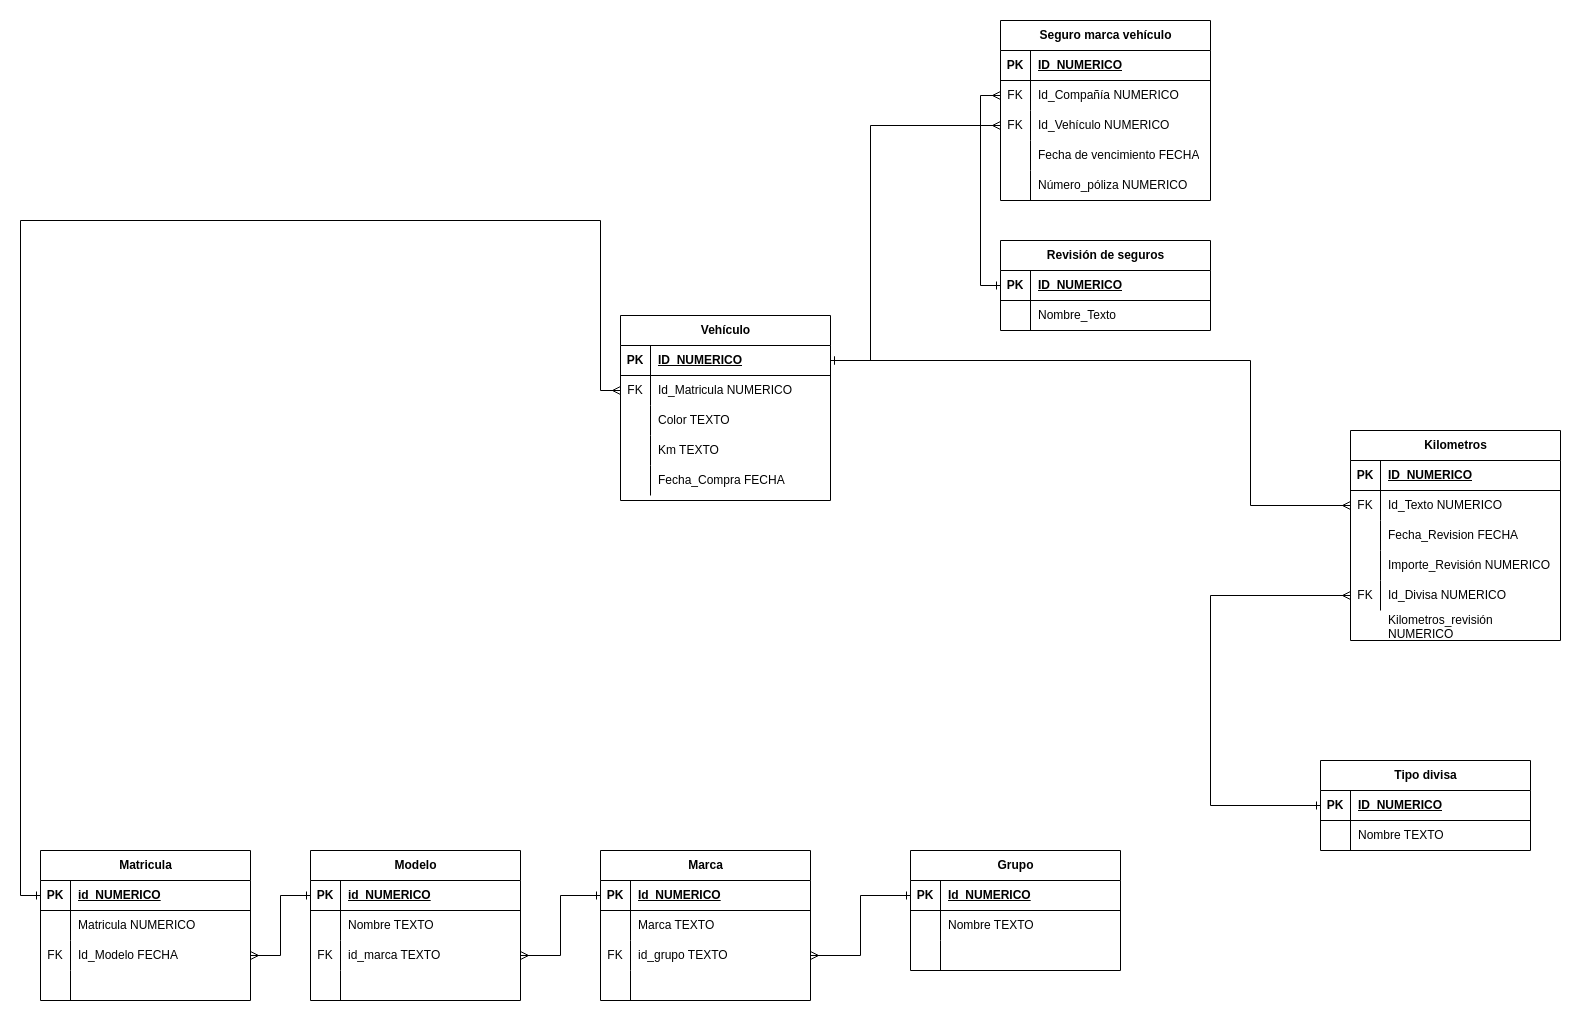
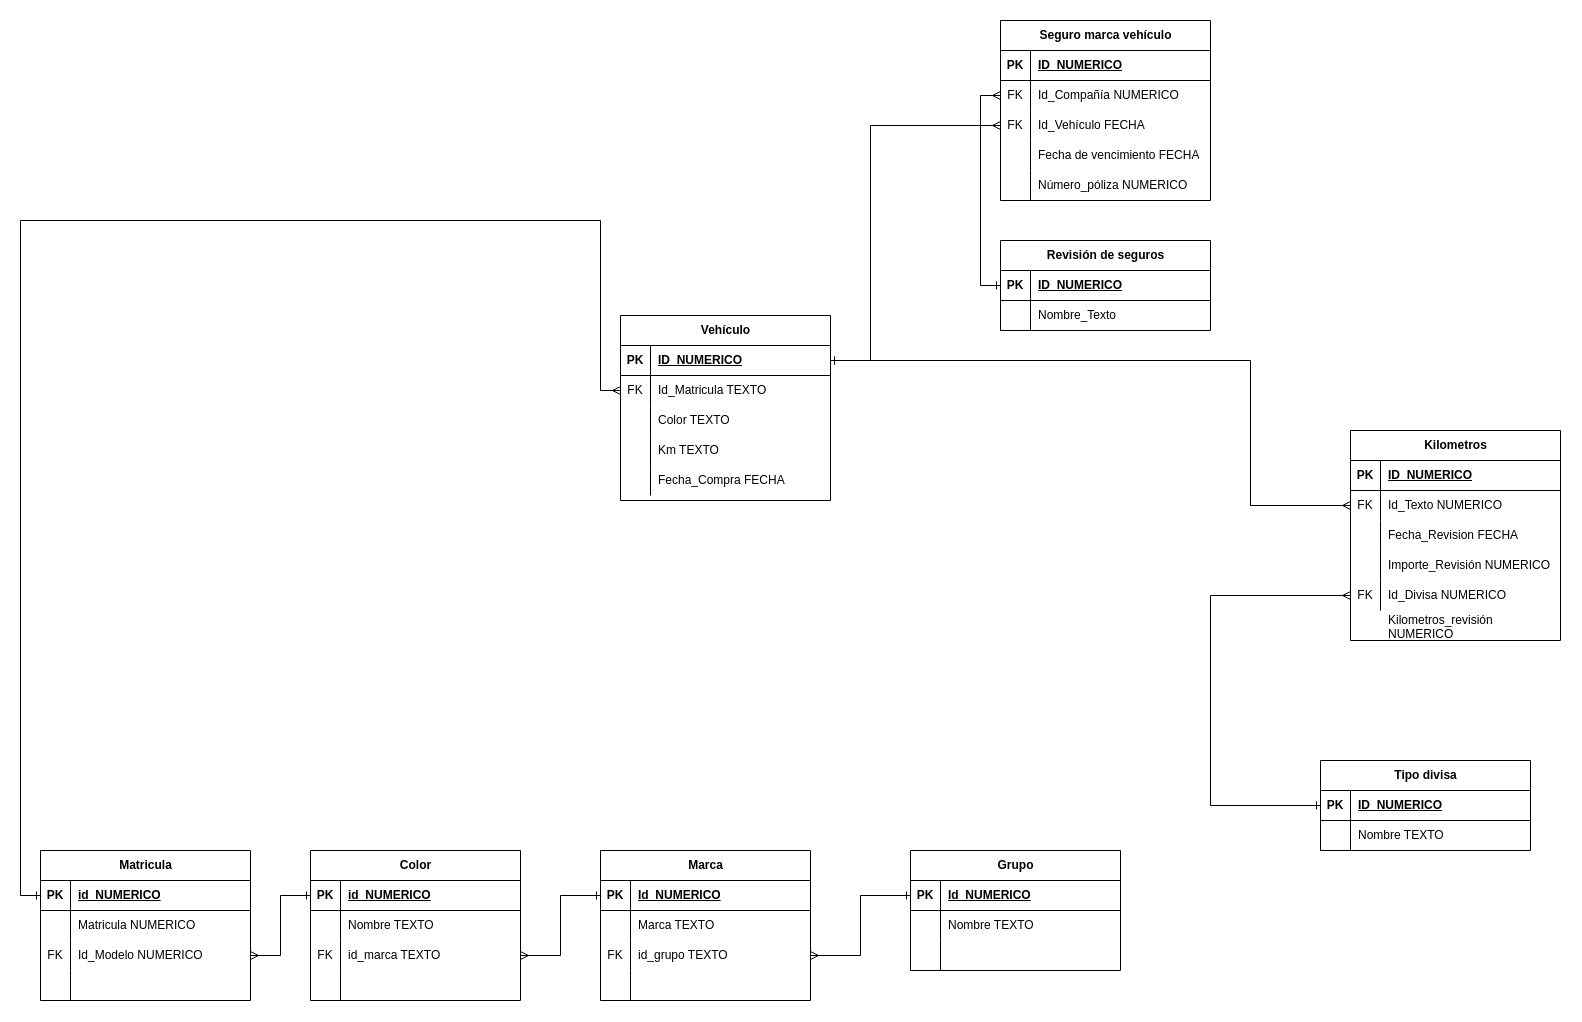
(1103, 126) -> (1093, 126)
(724, 391) -> (714, 391)
(416, 866) -> (416, 866)
(126, 956) -> (136, 956)
